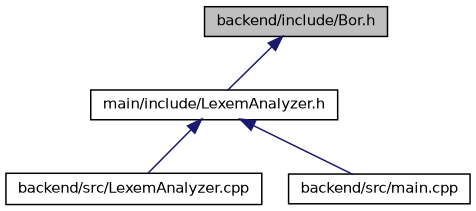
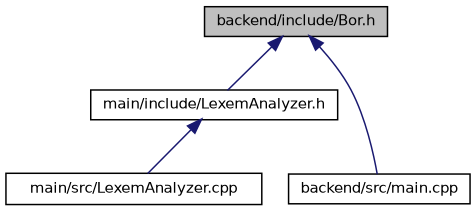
(303, 150) -> (358, 106)
(134, 189) -> (134, 189)
